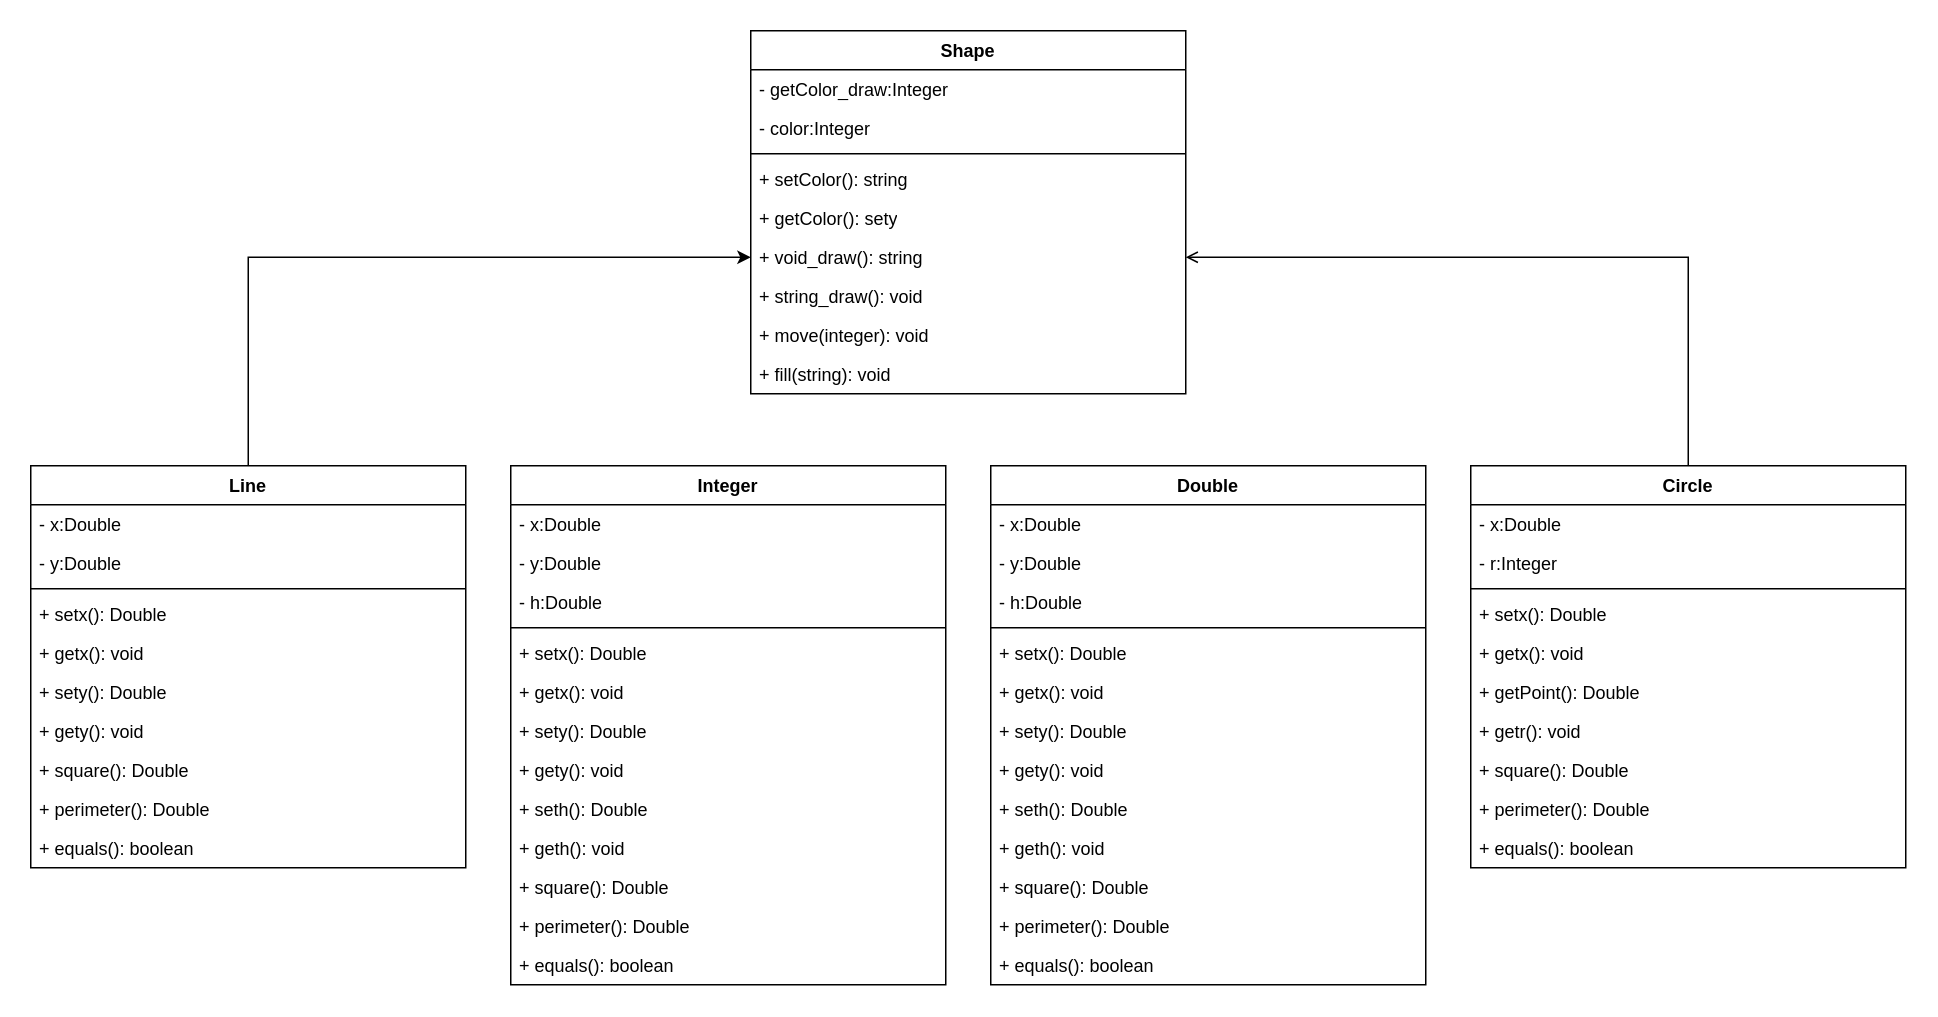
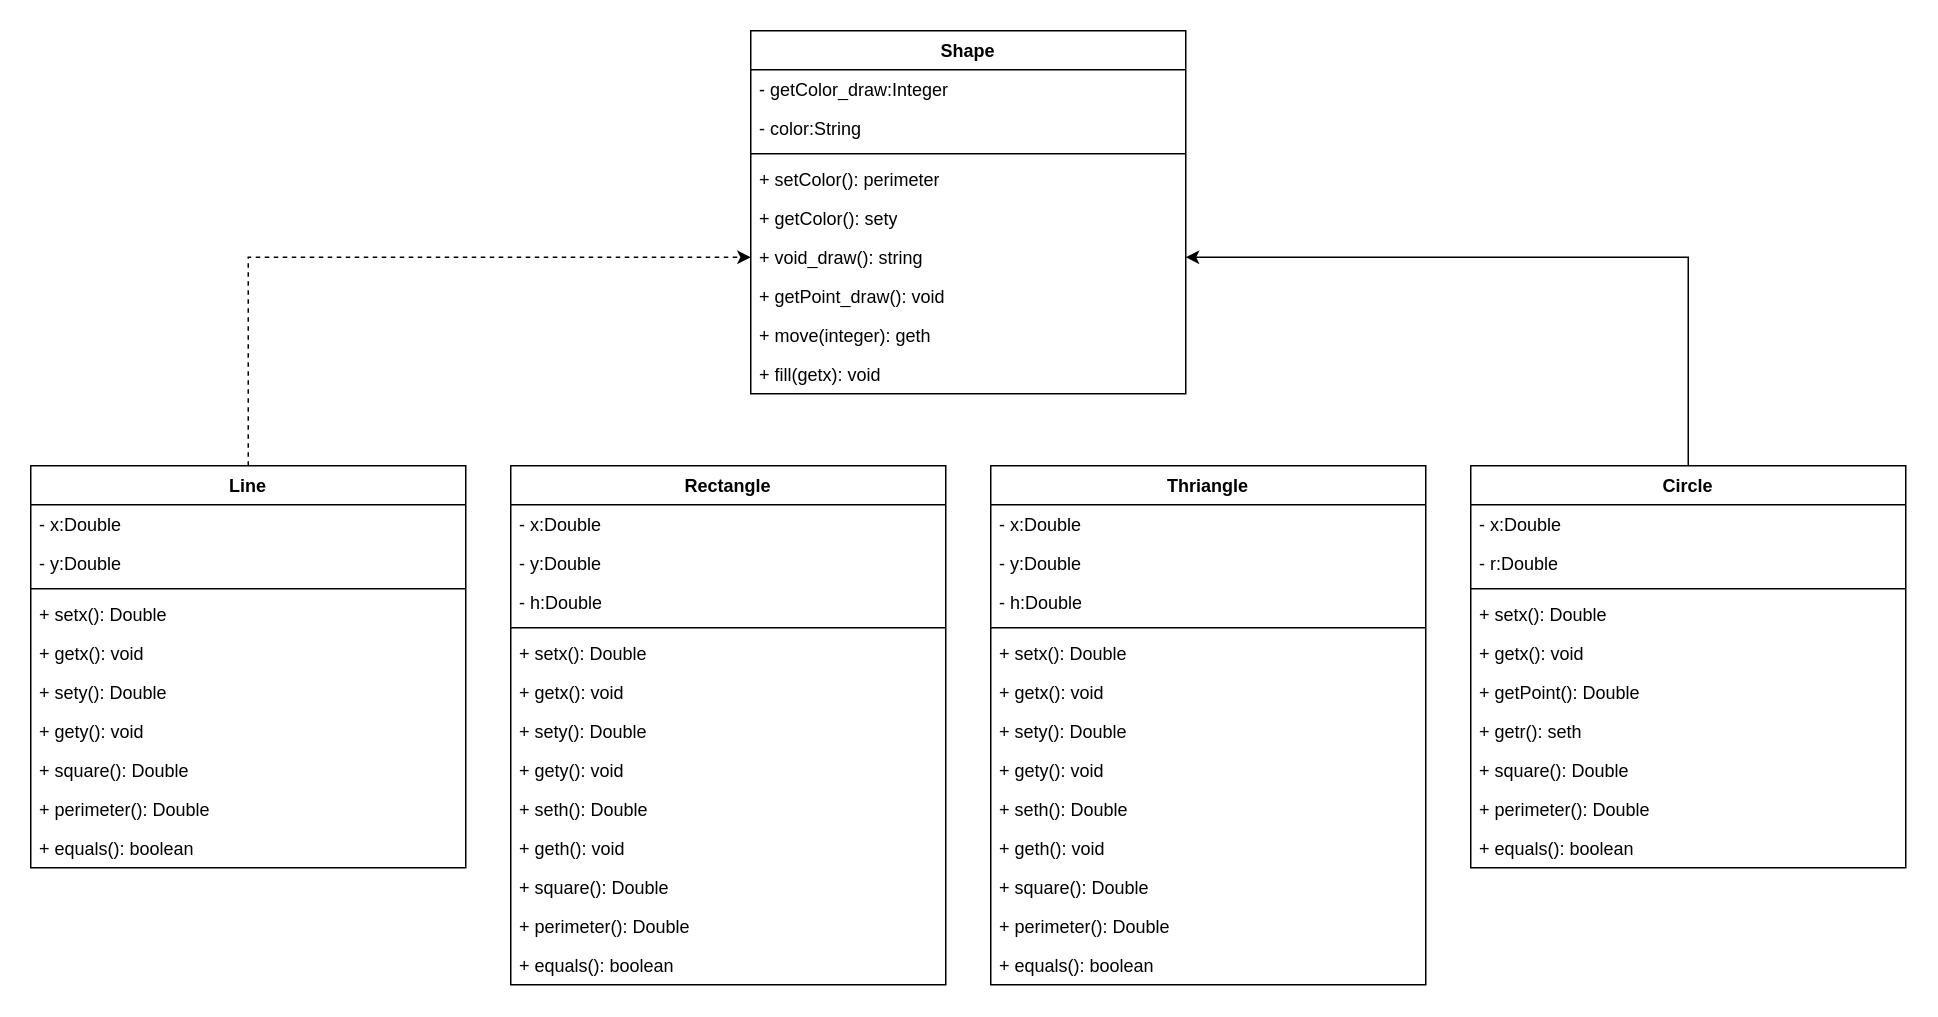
(831, 130) -> (823, 130)
(851, 181) -> (866, 181)
(393, 257) -> (393, 257)
(1194, 257) -> (1197, 257)
(859, 298) -> (869, 298)
(859, 337) -> (861, 337)
(847, 376) -> (839, 376)
(728, 487) -> (728, 487)
(1208, 487) -> (1208, 487)
(1533, 565) -> (1525, 565)
(1546, 733) -> (1548, 733)
